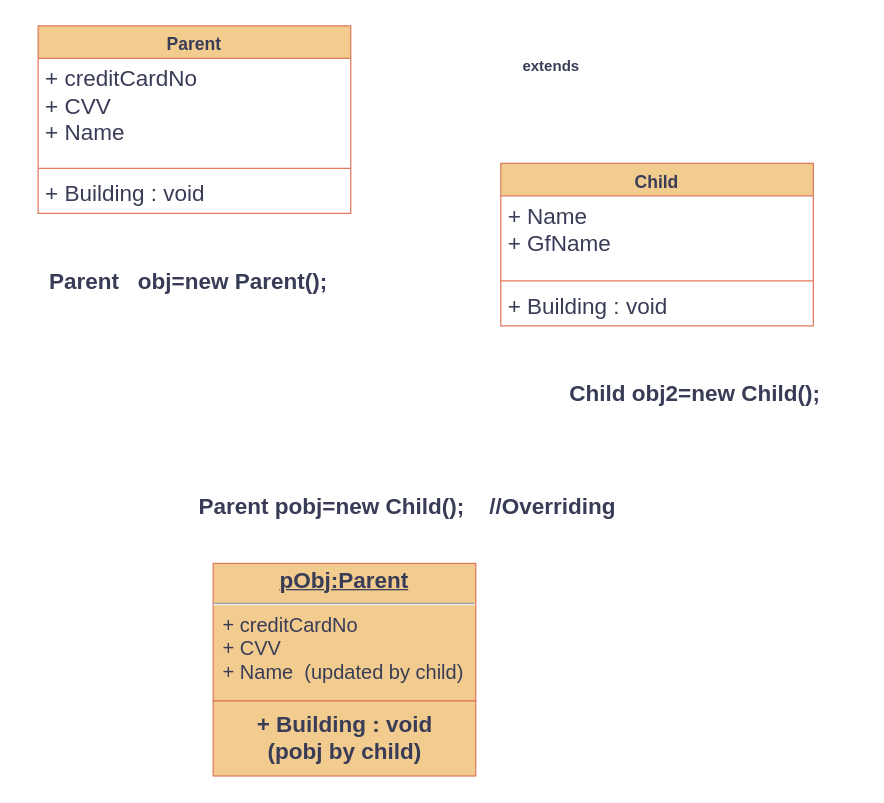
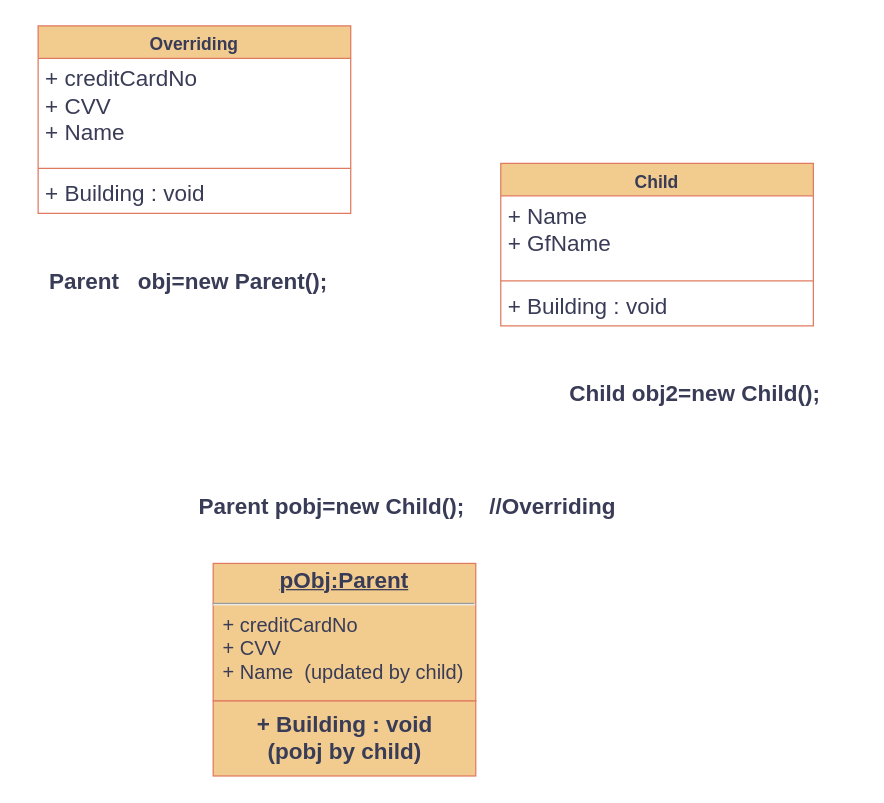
(194, 43) -> (194, 43)
(551, 67) -> none
